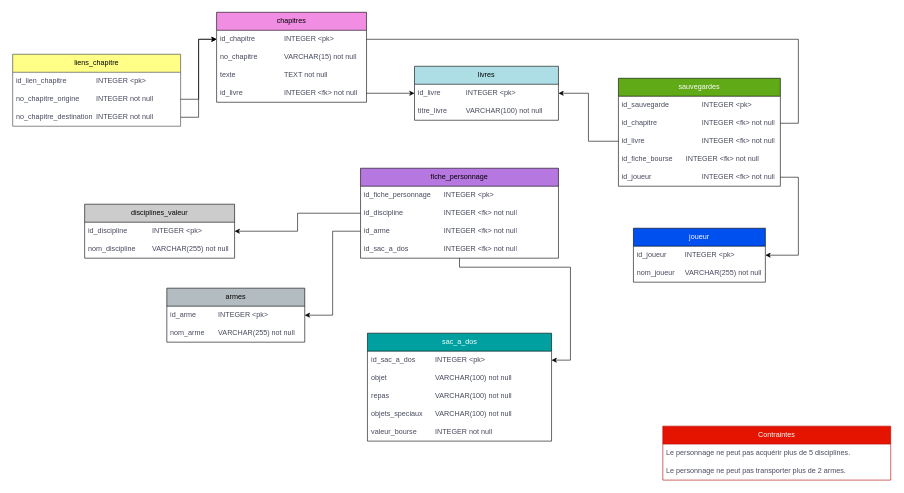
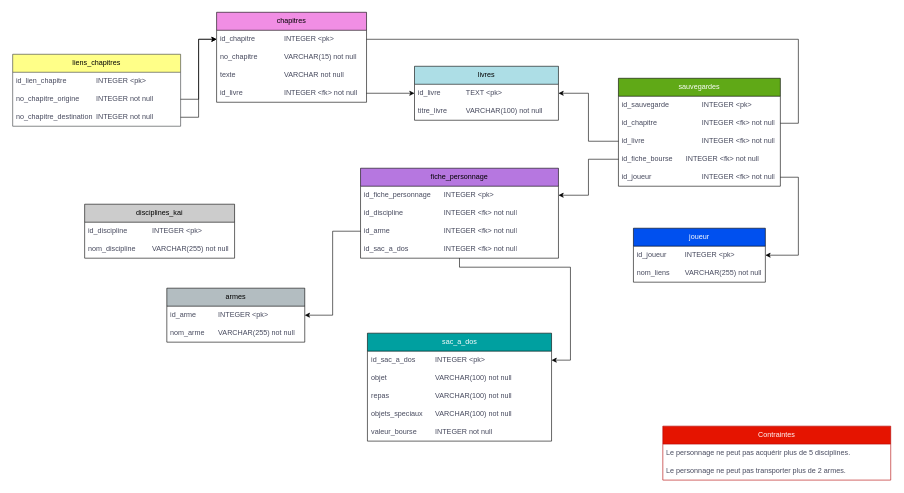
(96, 63) -> (96, 63)
(258, 75) -> (265, 75)
(459, 93) -> (452, 93)
none -> (588, 177)
(159, 213) -> (159, 213)
(297, 222) -> none
(698, 273) -> (694, 273)
